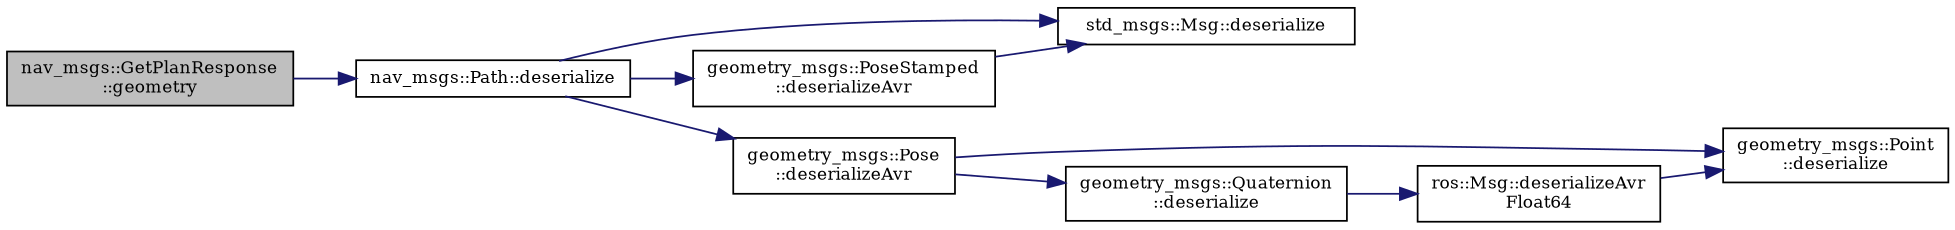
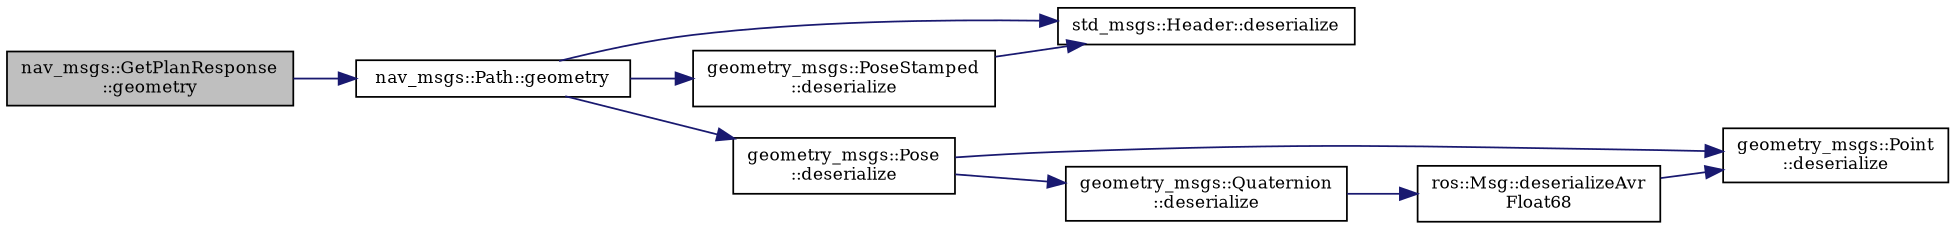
(1206, 26) -> (1206, 26)
(493, 79) -> (493, 79)
(844, 79) -> (844, 79)
(844, 166) -> (844, 166)
(1539, 194) -> (1539, 194)
